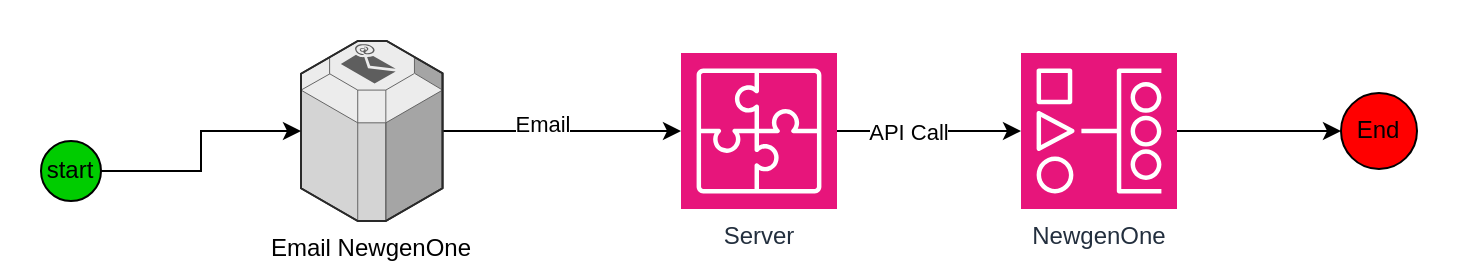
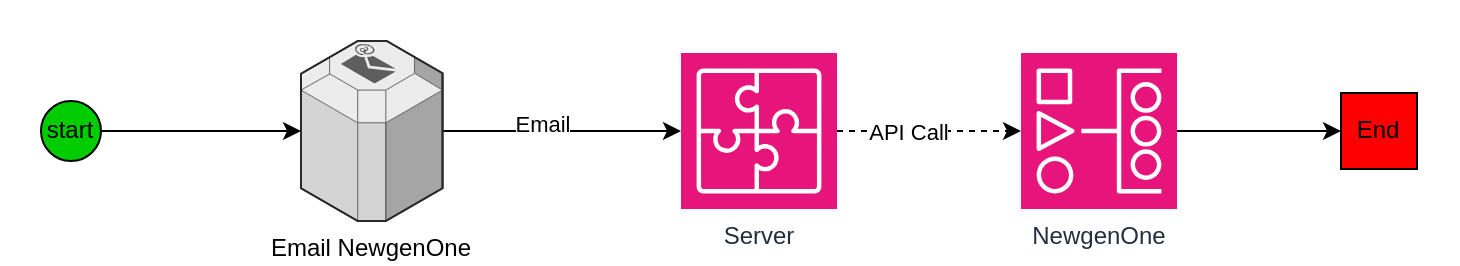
(977, 131) -> (977, 131)
(1379, 131) -> (1379, 131)
(71, 171) -> (71, 131)
